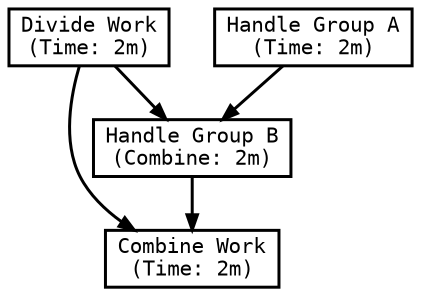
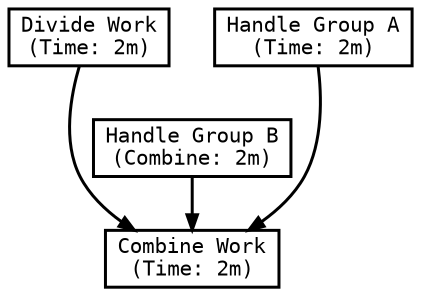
(135, 87) -> none
(258, 88) -> (314, 153)
